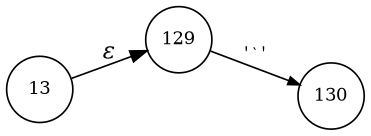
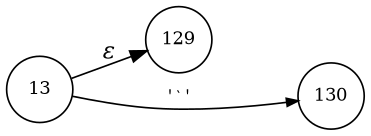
(250, 66) -> (179, 109)
